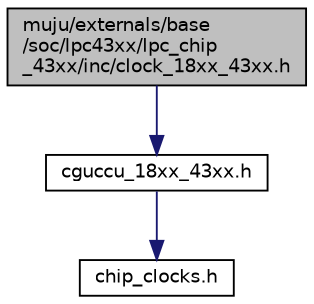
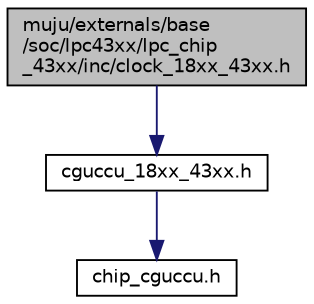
(157, 278) -> (157, 278)
